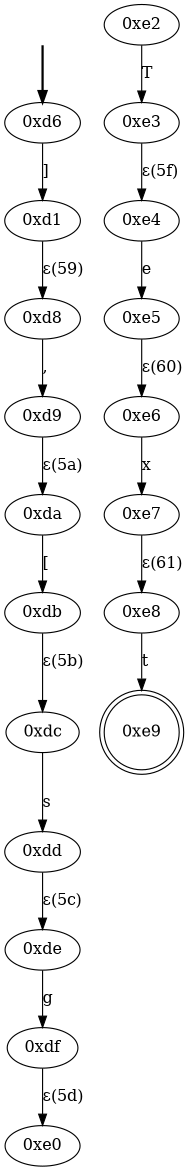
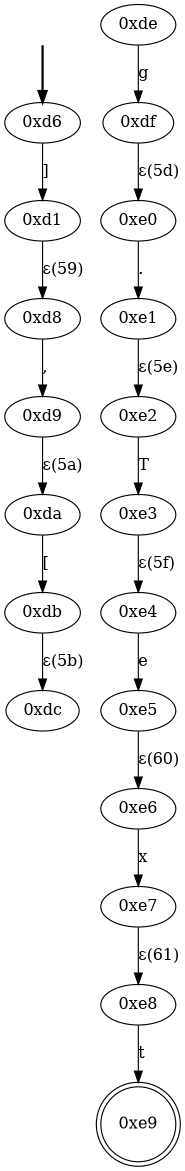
none -> (138, 319)
(43, 852) -> none
